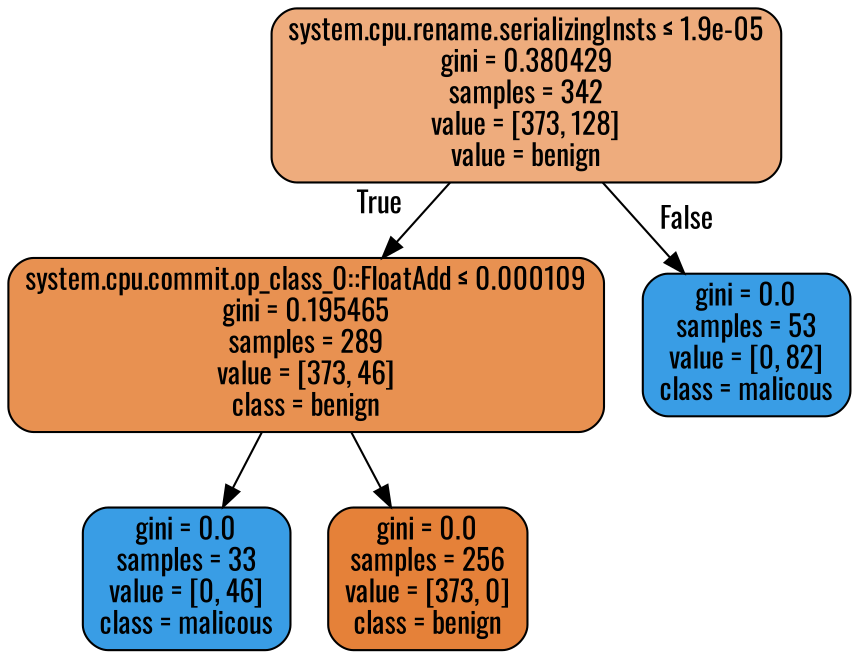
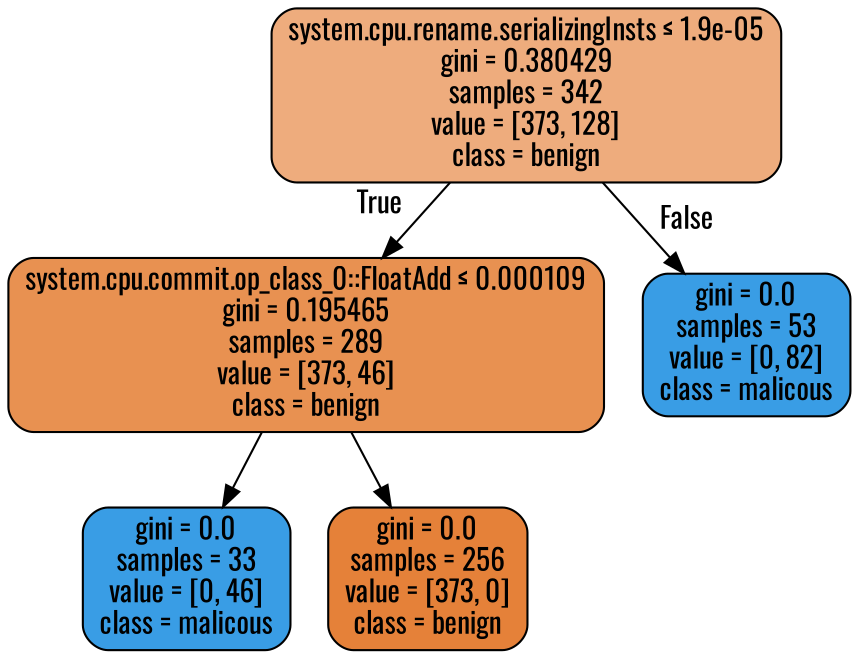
(526, 157) -> (526, 157)
